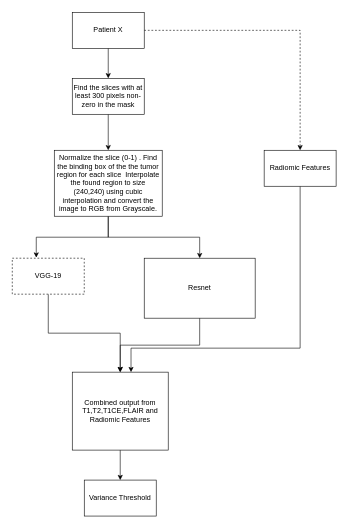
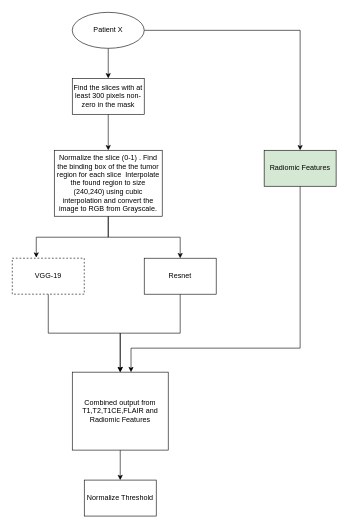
(108, 30) -> (108, 30)
(279, 30) -> (279, 30)
(300, 168) -> (300, 168)
(200, 288) -> (180, 276)
(120, 498) -> (120, 498)
